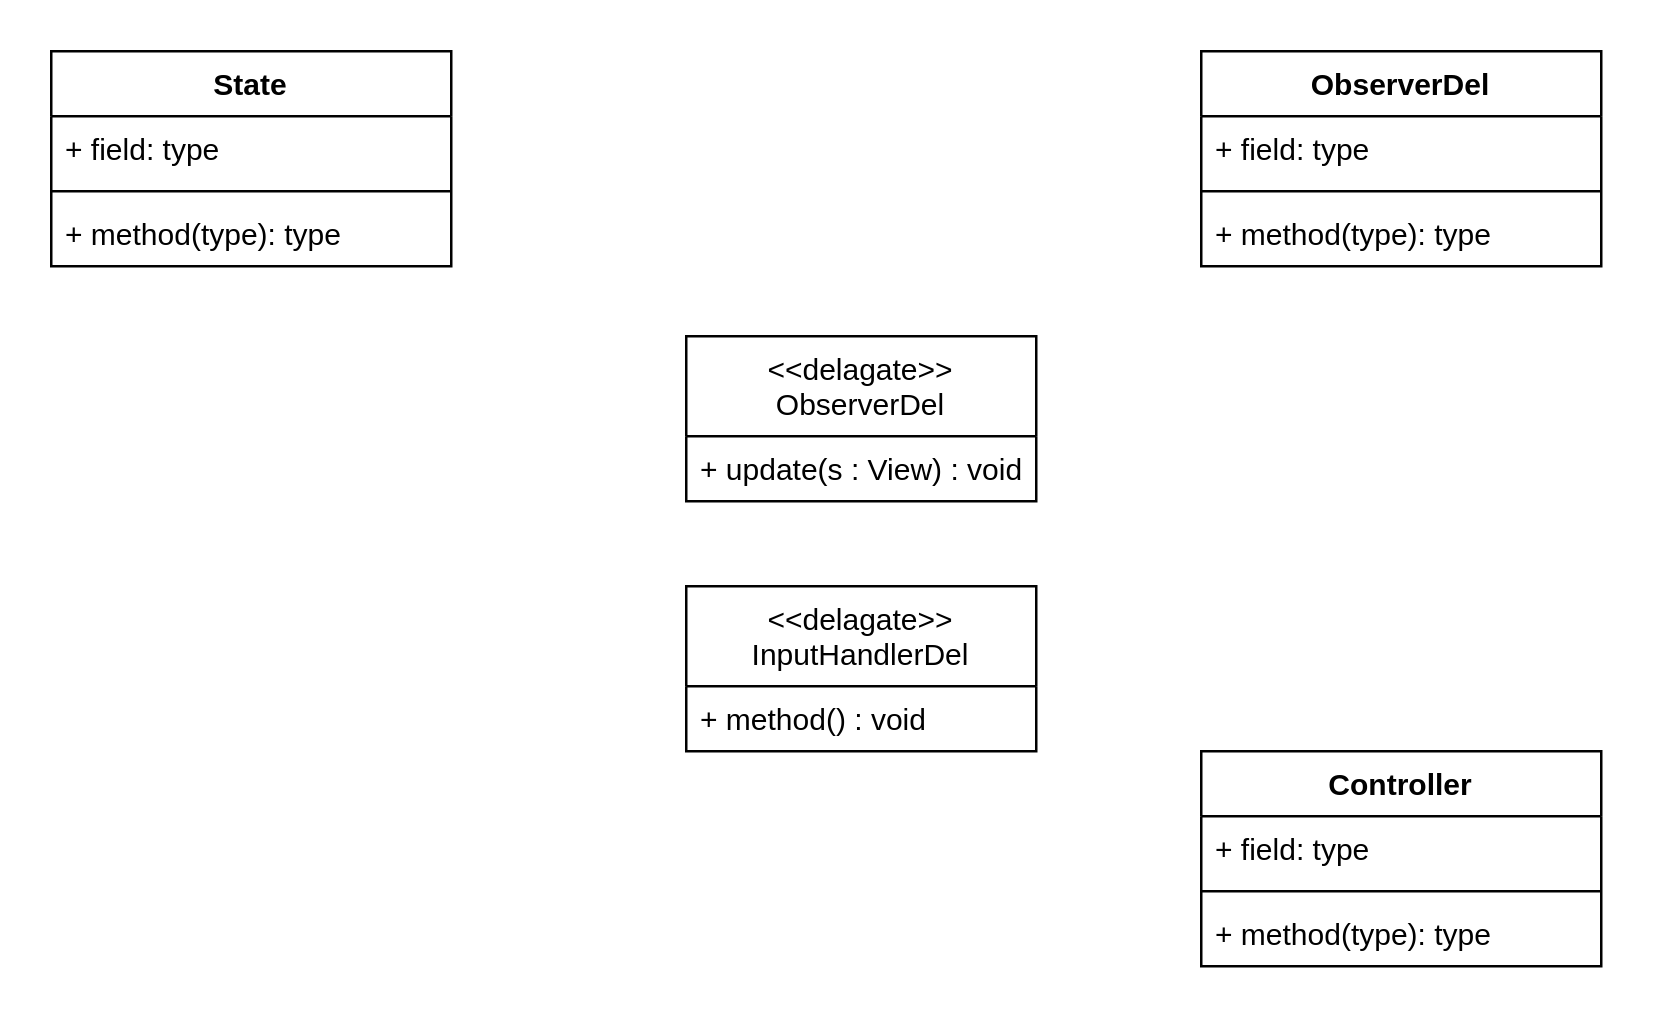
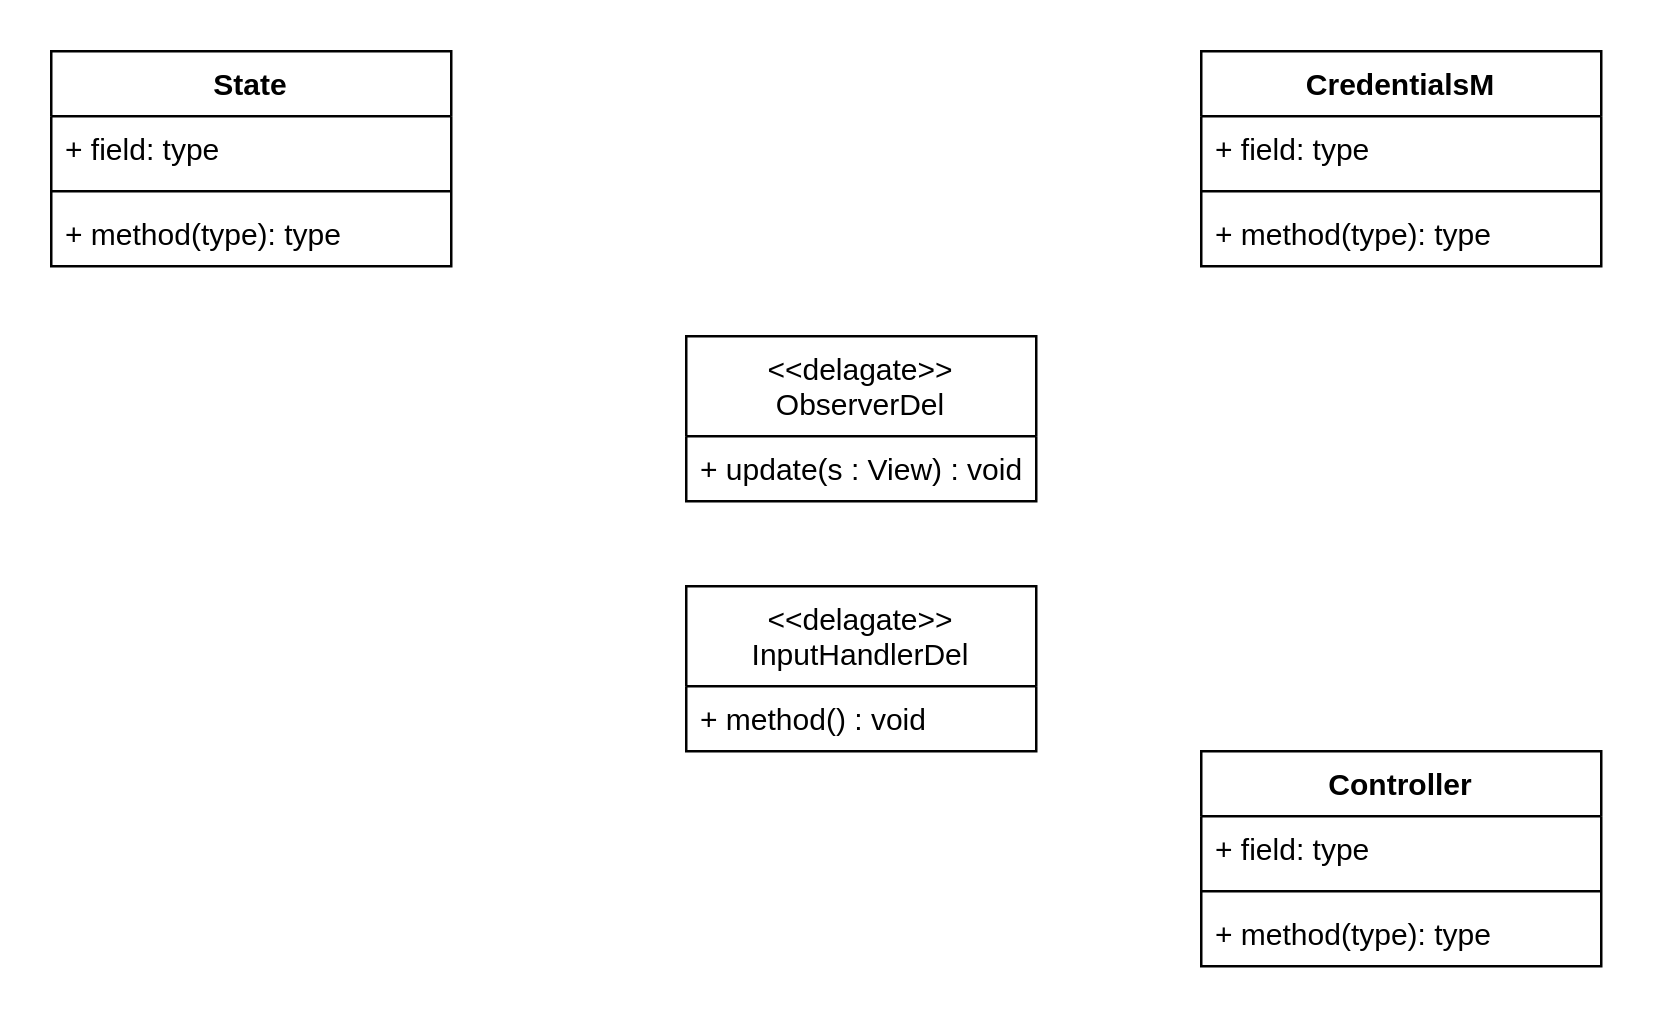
(1400, 85) -> (1400, 85)
